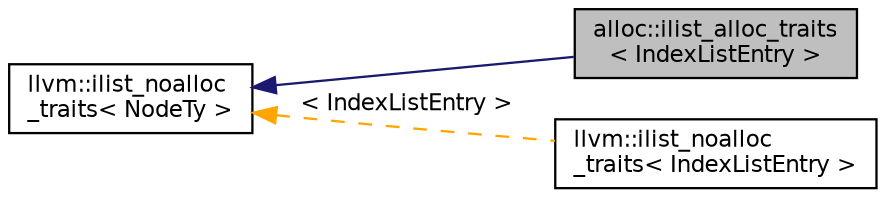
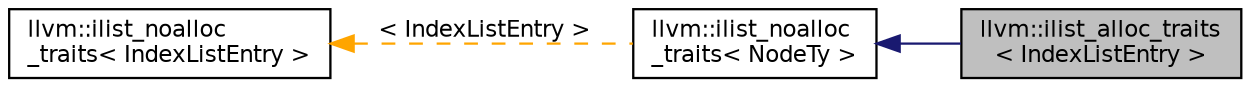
(716, 44) -> (1101, 44)
(416, 129) -> (493, 44)
